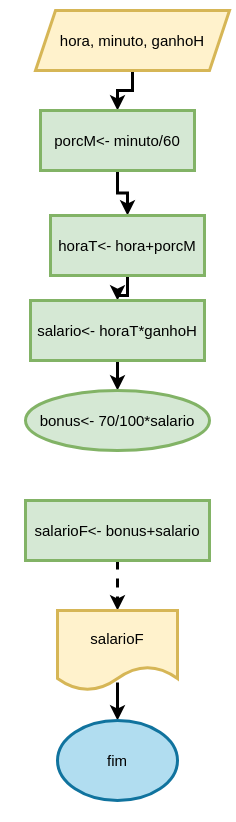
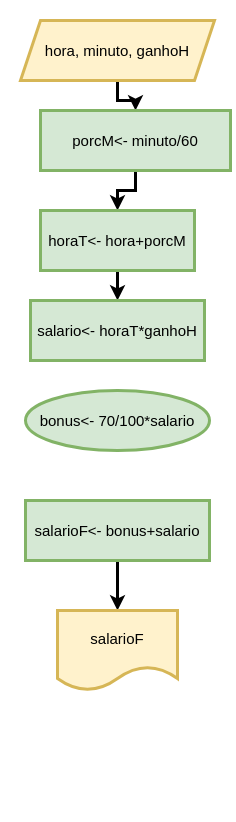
(133, 41) -> (118, 51)
(118, 141) -> (136, 141)
(128, 246) -> (118, 241)
(118, 380) -> none
(118, 579) -> (118, 579)
(118, 706) -> none
(118, 761) -> none
